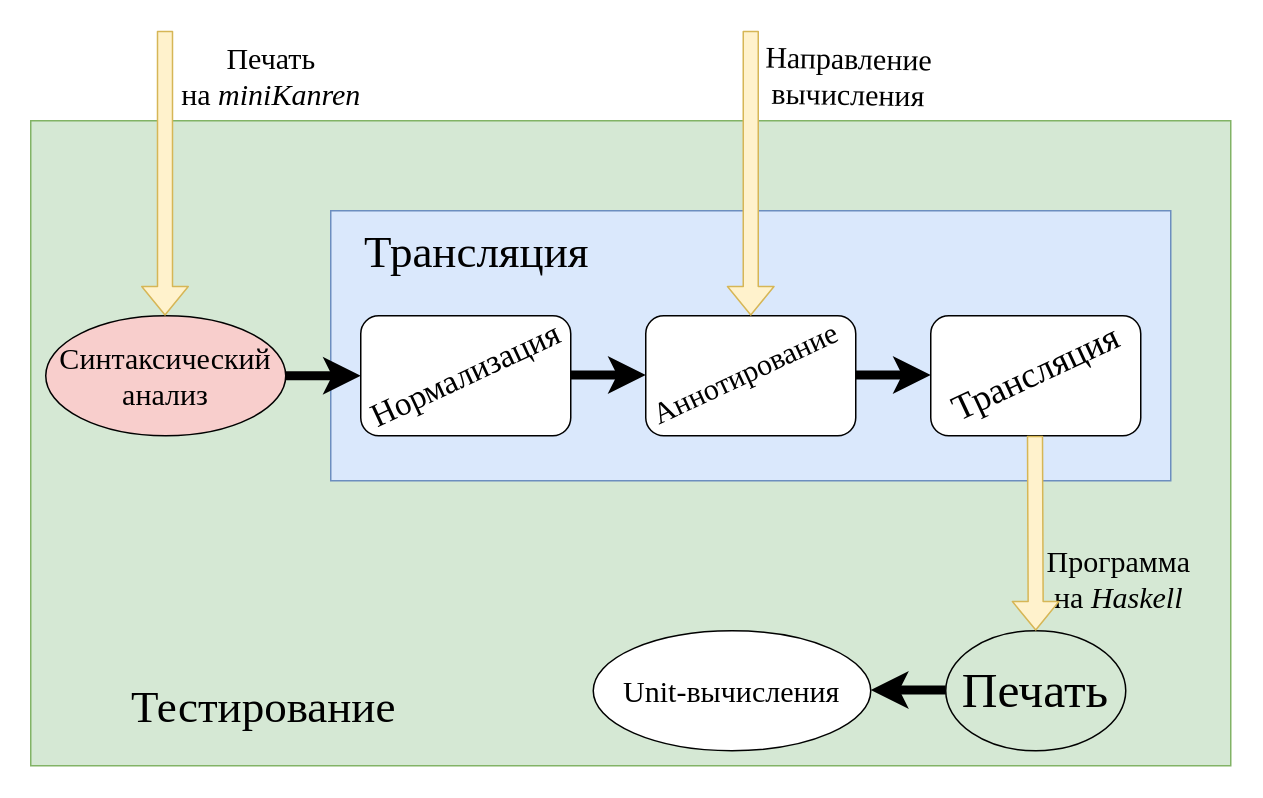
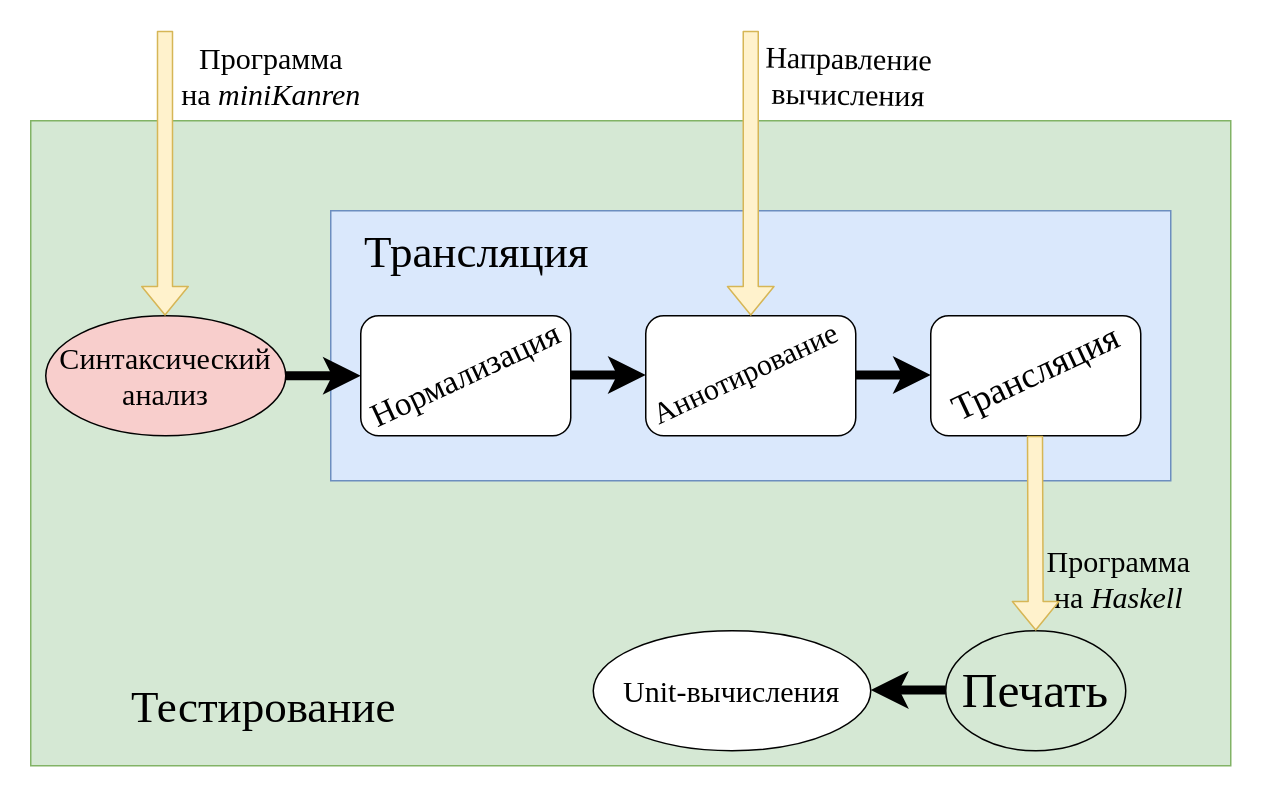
(272, 76) -> (272, 76)
